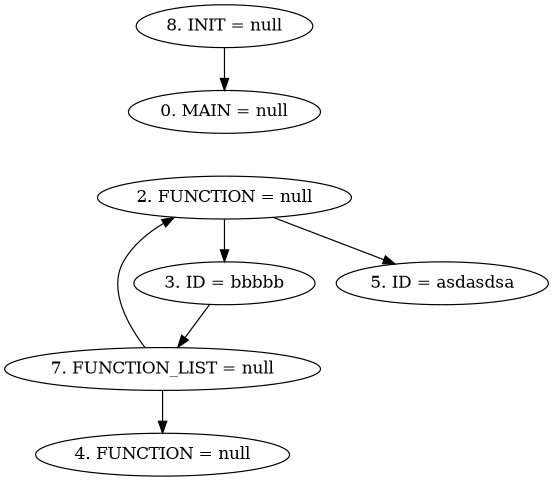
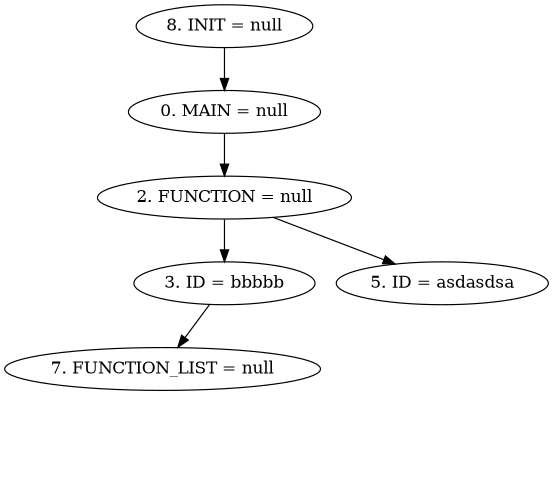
(118, 279) -> (224, 149)
(163, 455) -> none
